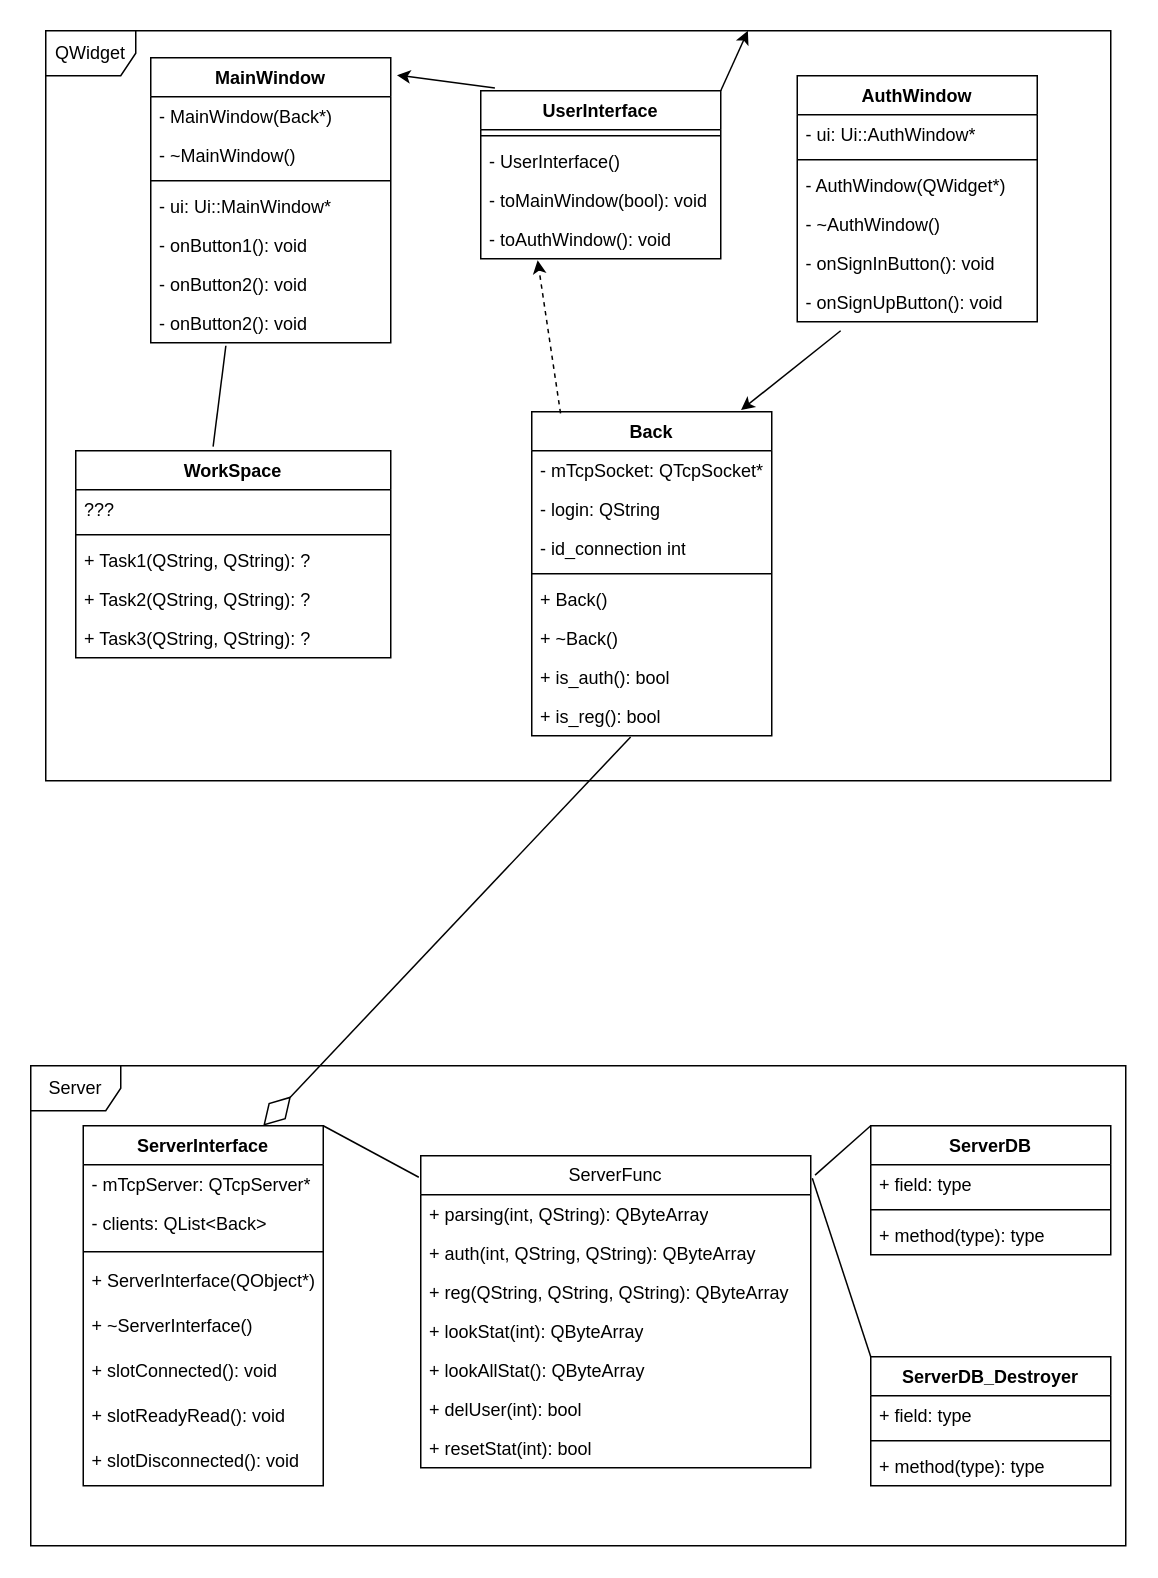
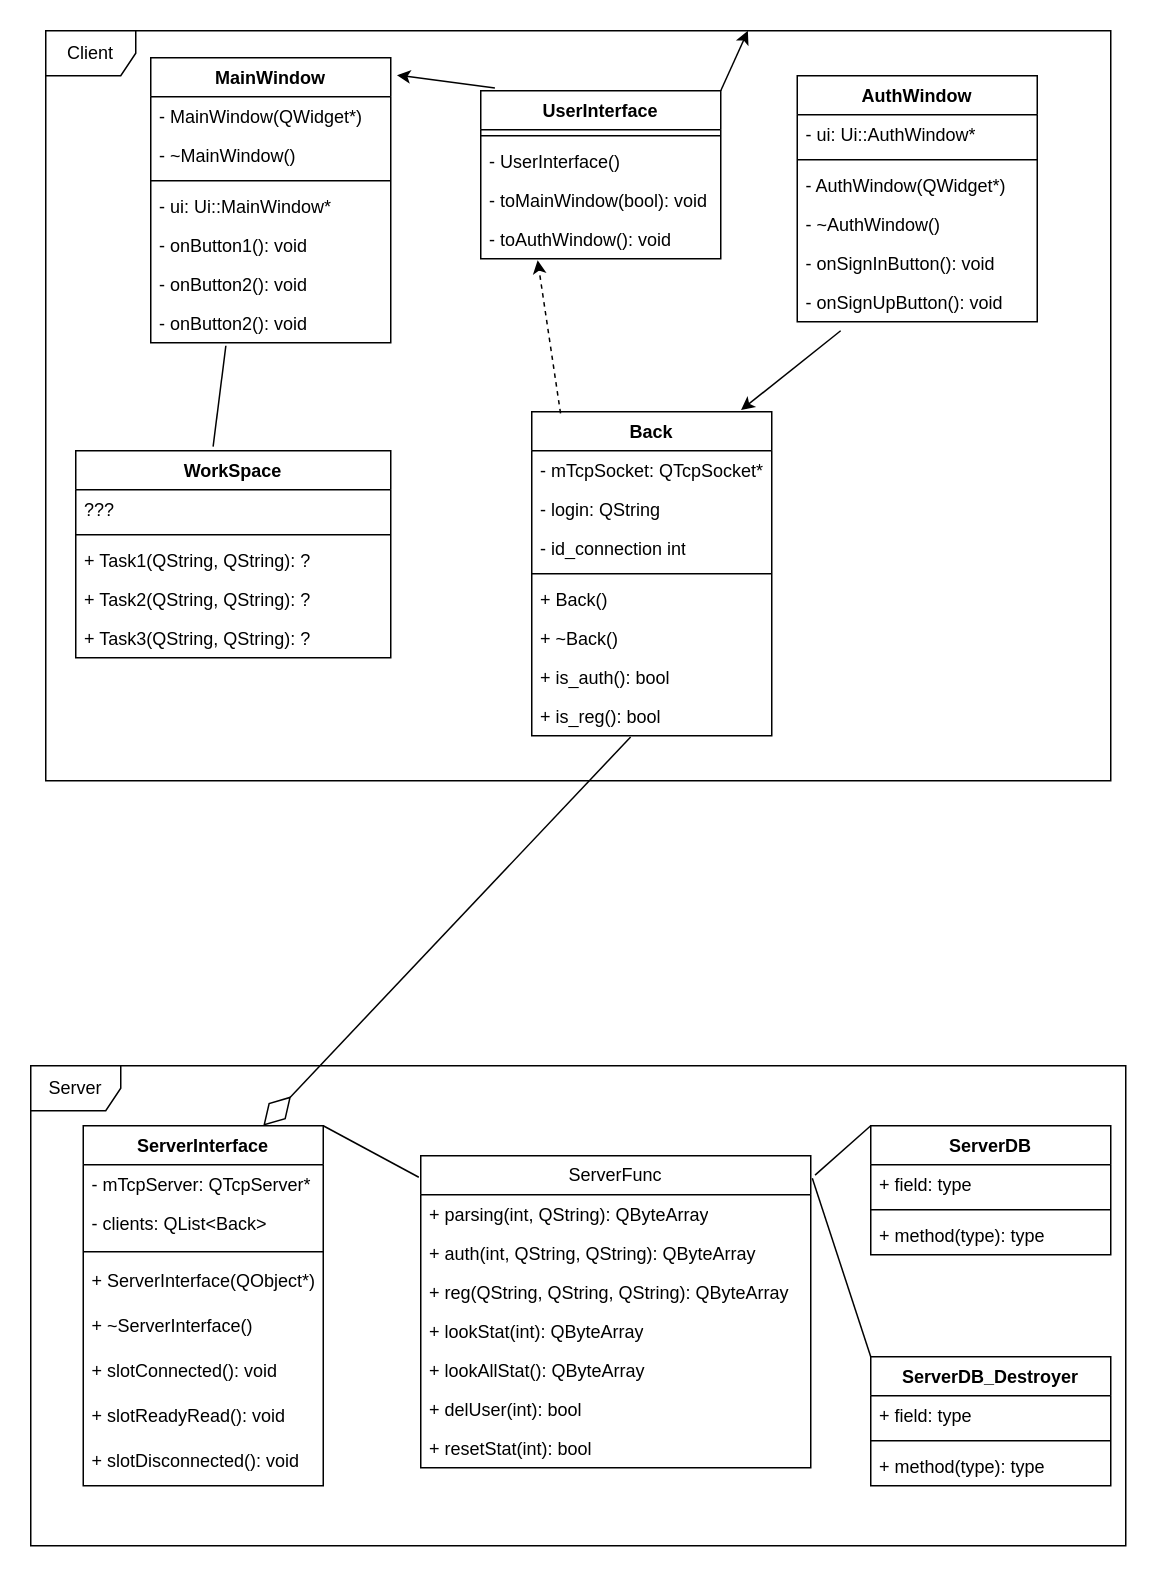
(91, 53) -> (91, 53)
(248, 118) -> (261, 118)
